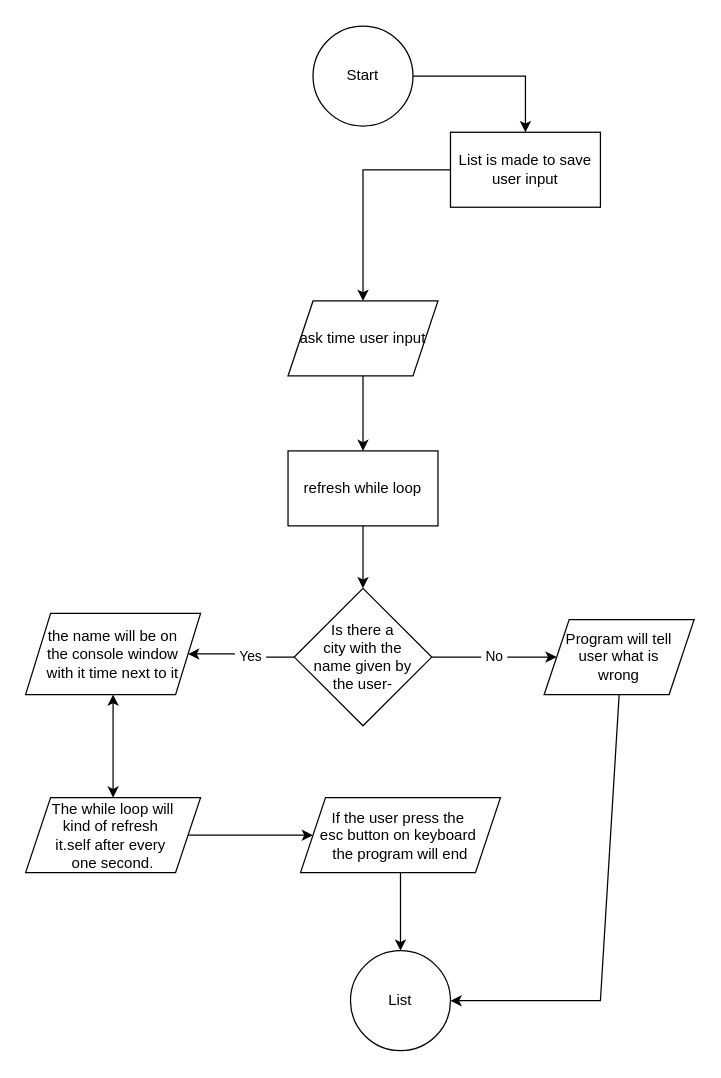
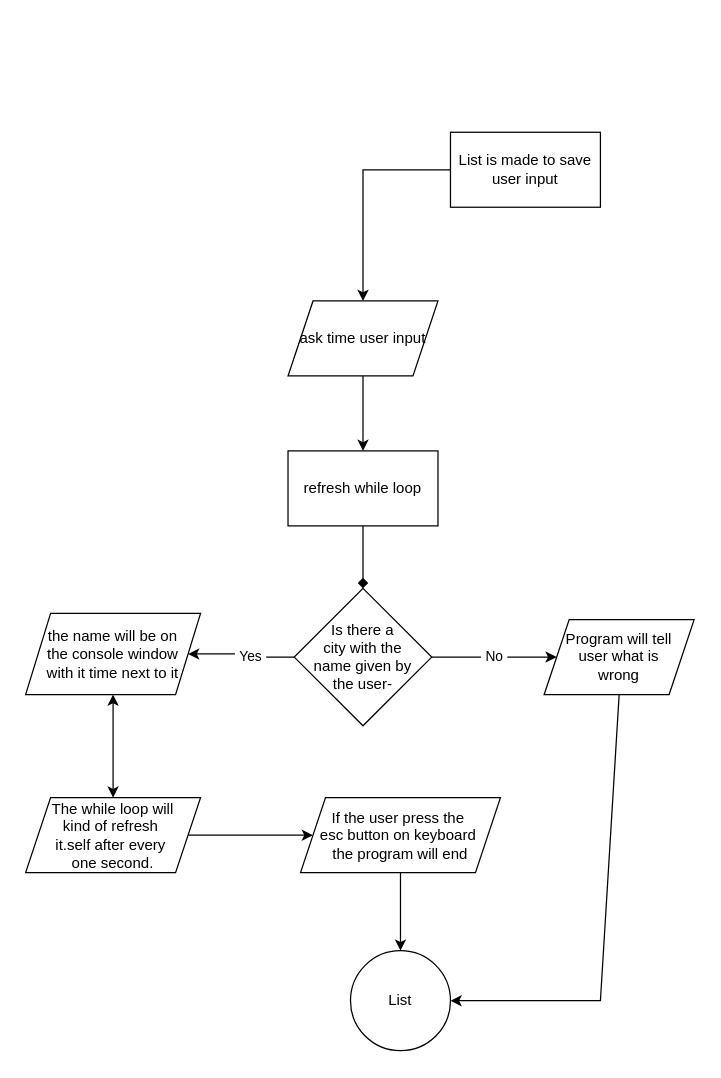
(363, 76) -> none
(493, 76) -> none
(363, 578) -> (363, 577)
